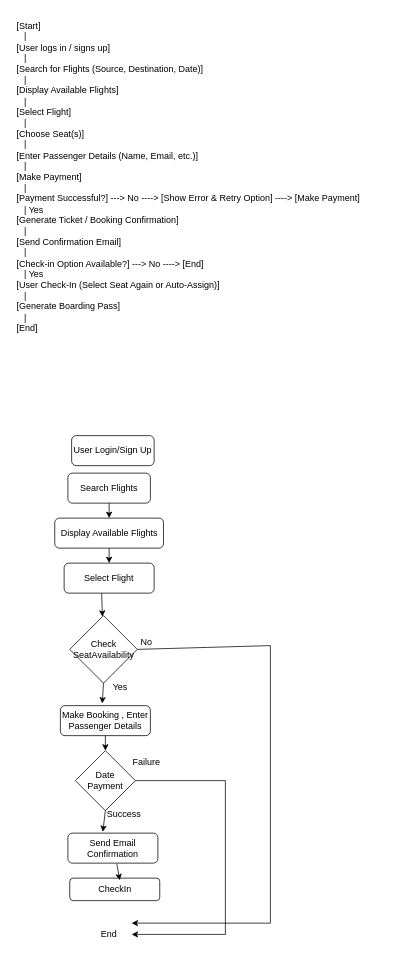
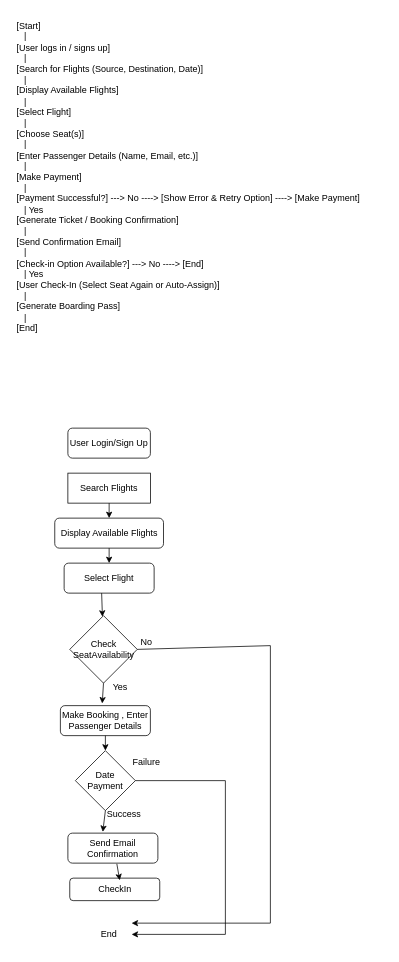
(113, 450) -> (109, 443)
(109, 488) -> (109, 488)
